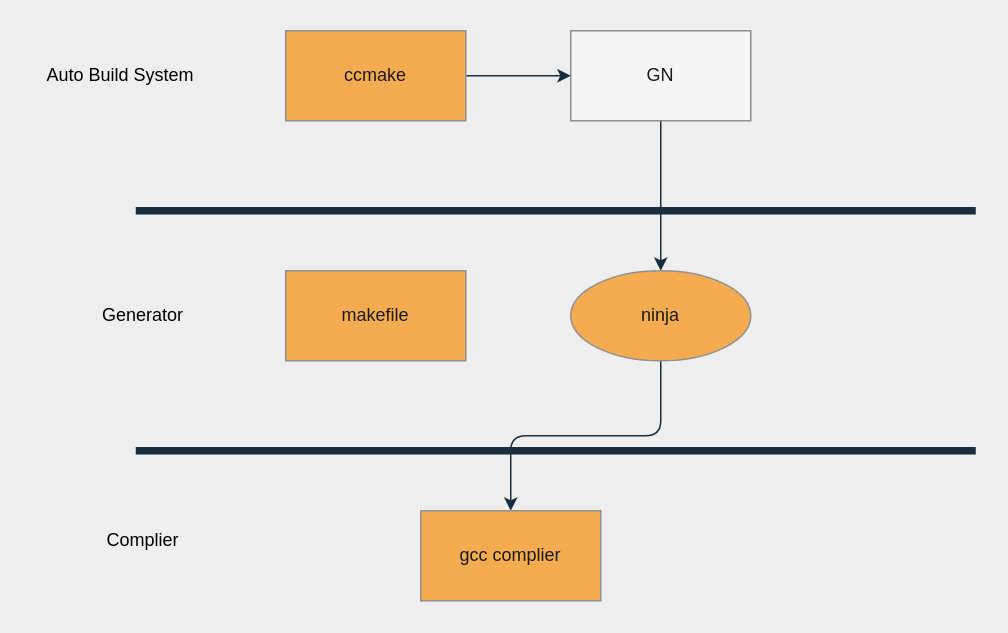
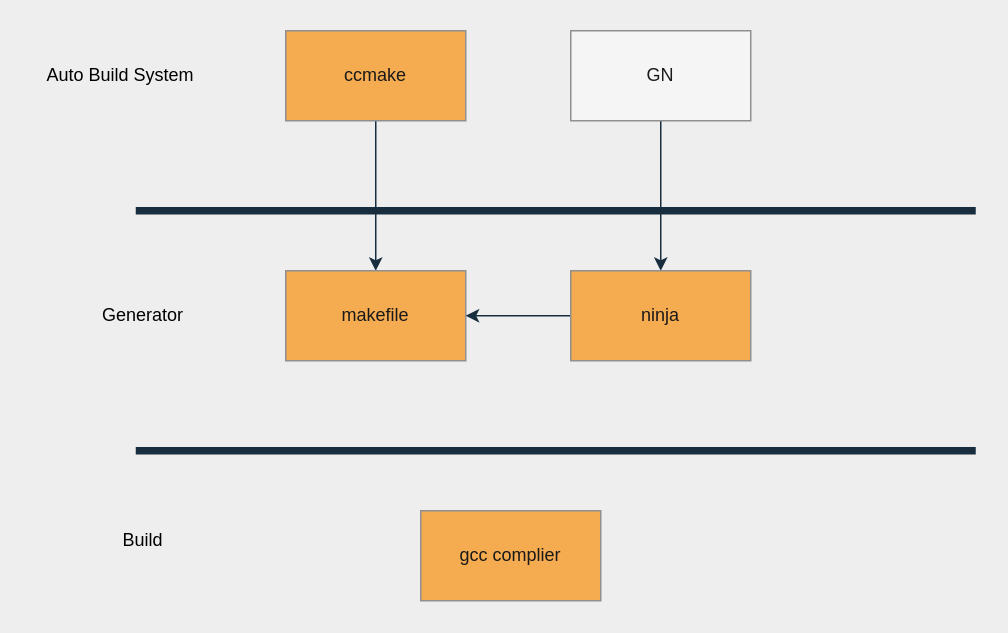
(513, 76) -> (376, 191)
(661, 316) -> (661, 316)
(591, 436) -> (524, 316)
(143, 541) -> (143, 541)
